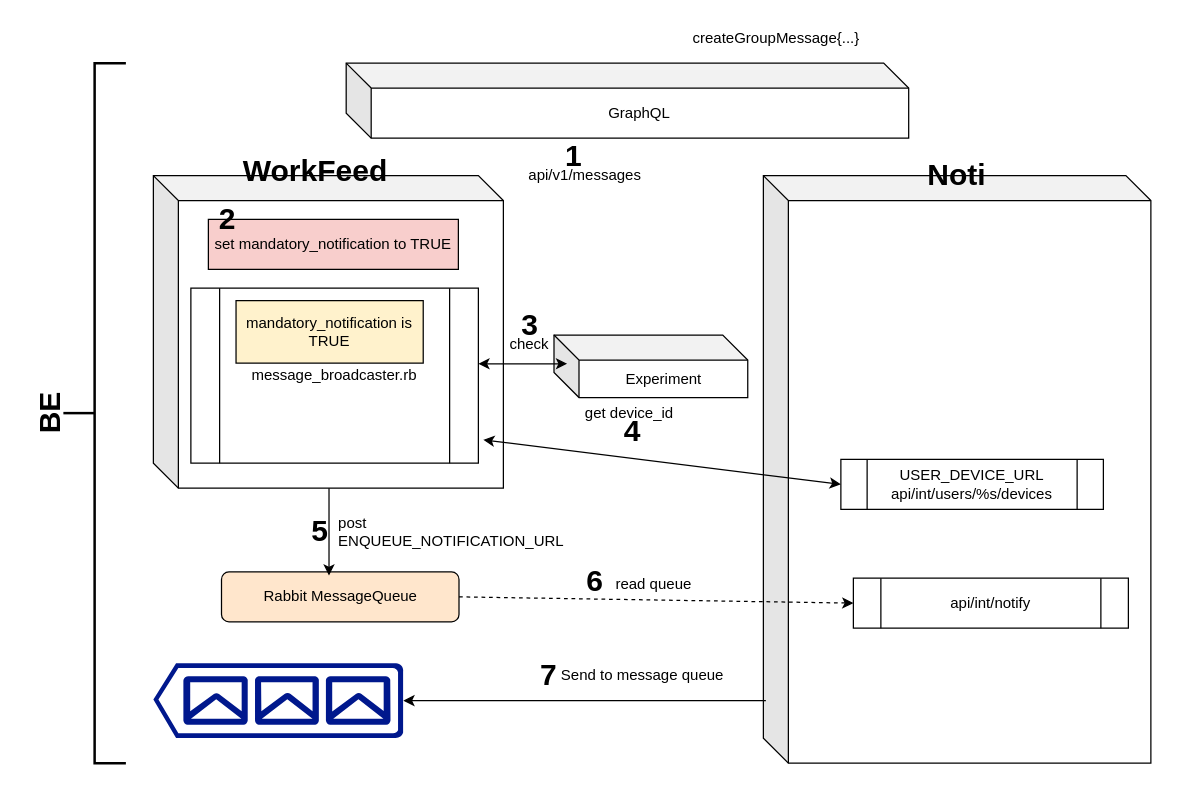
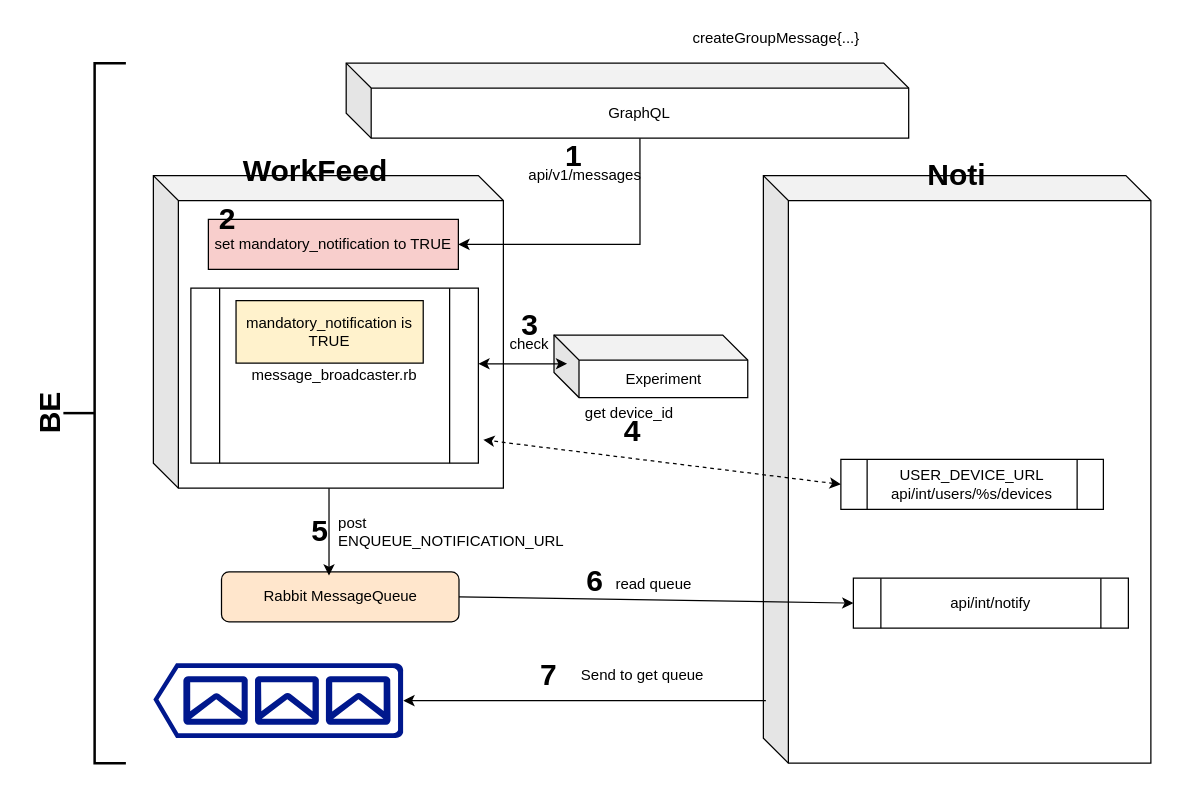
none -> (607, 244)
(661, 462) -> (661, 462)
(651, 600) -> (651, 600)
(643, 676) -> (643, 676)
